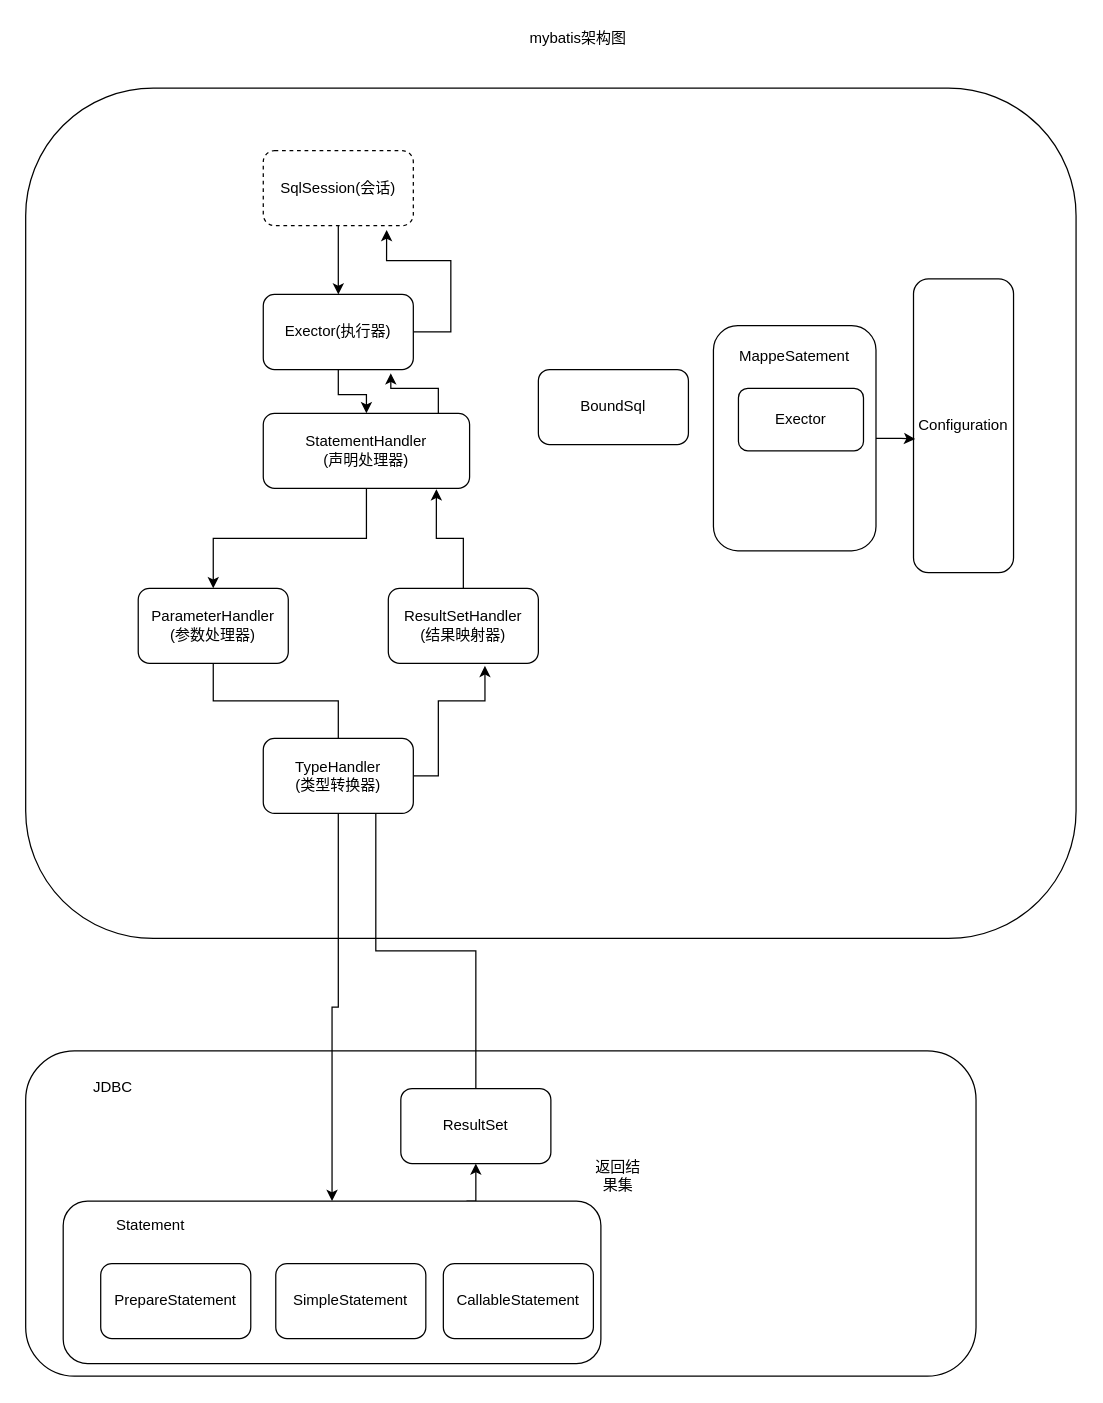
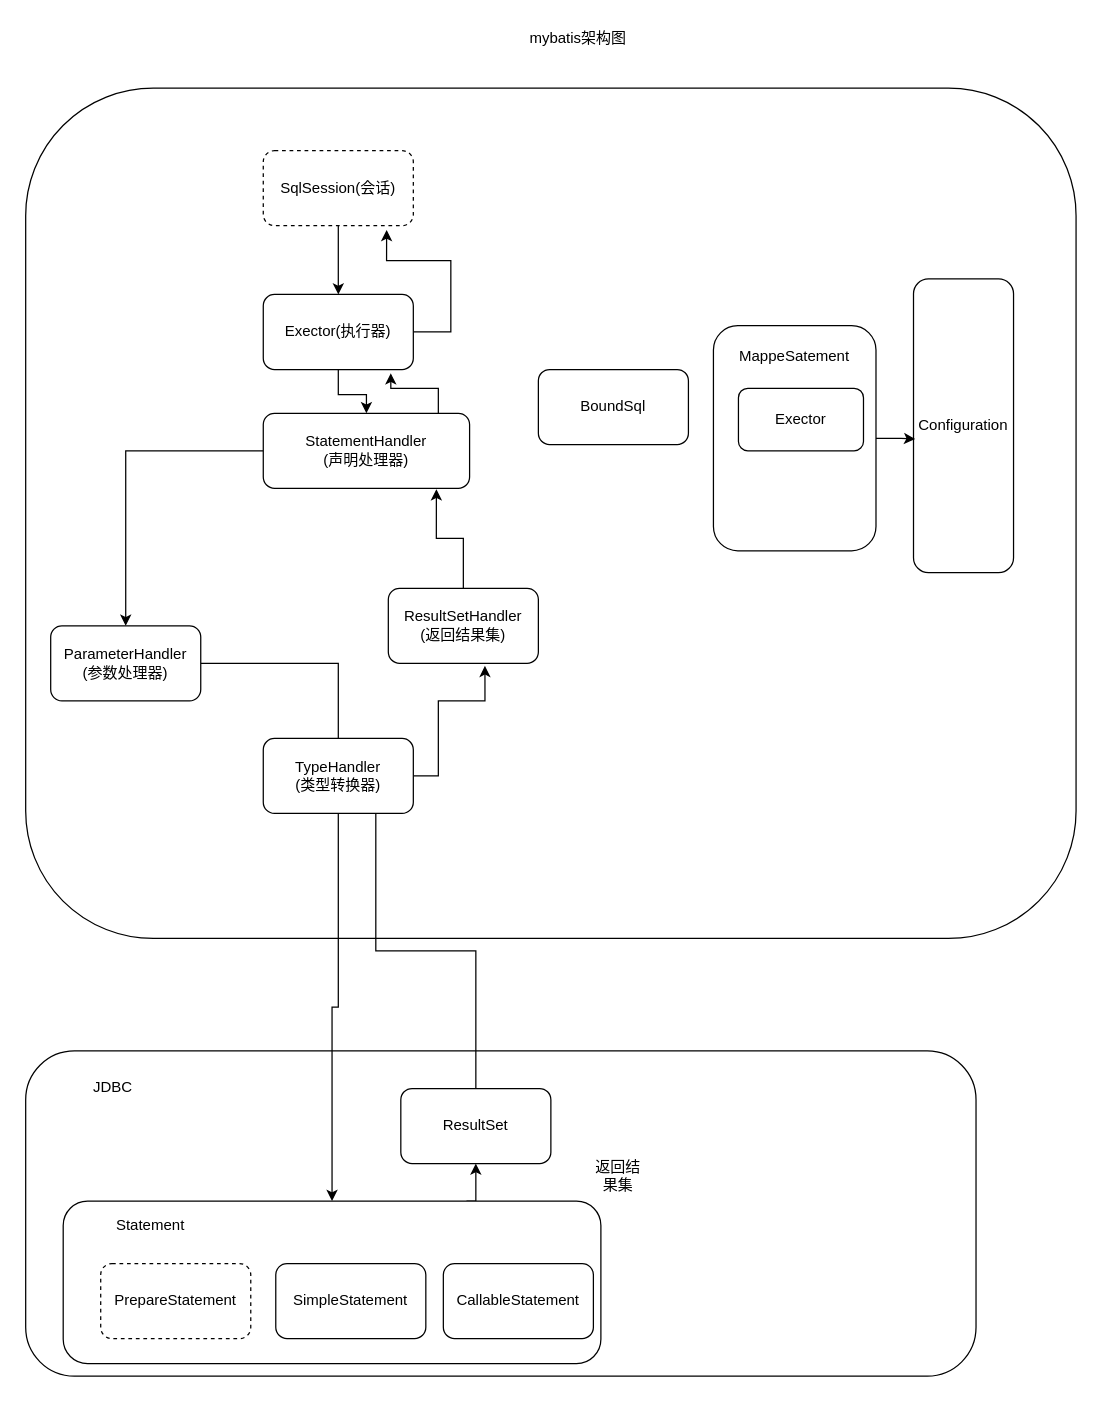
(213, 626) -> (126, 663)
(463, 626) -> (463, 626)
(176, 1301) -> (176, 1301)
